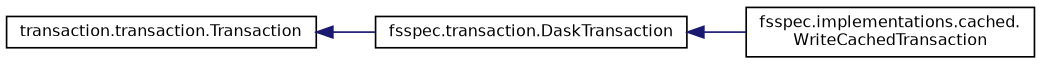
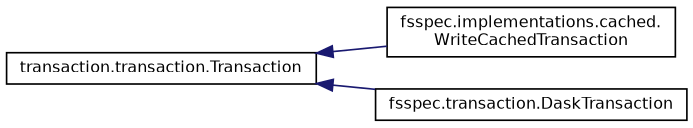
(725, 32) -> (360, 49)
